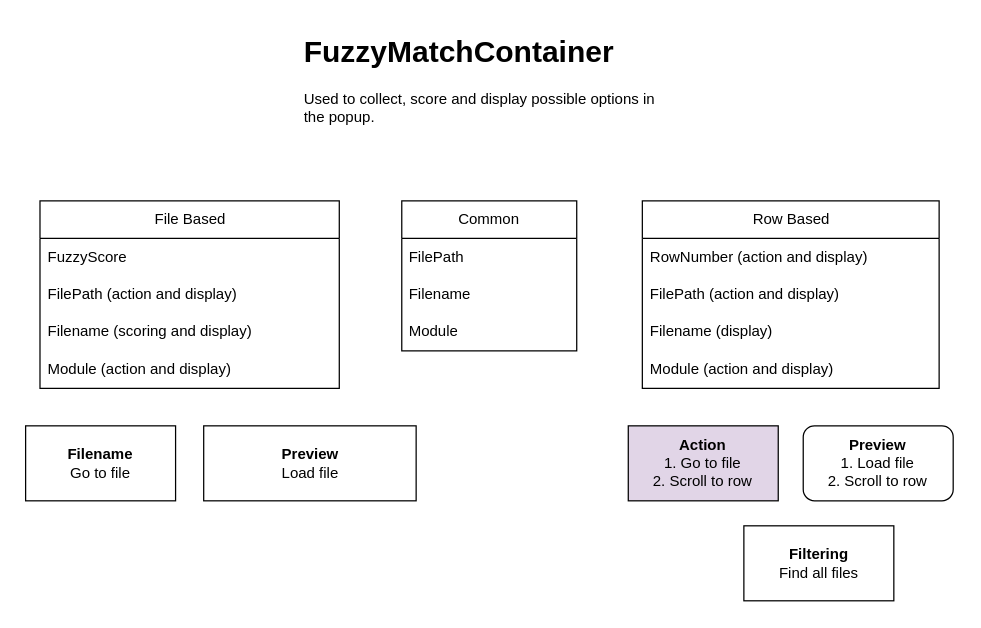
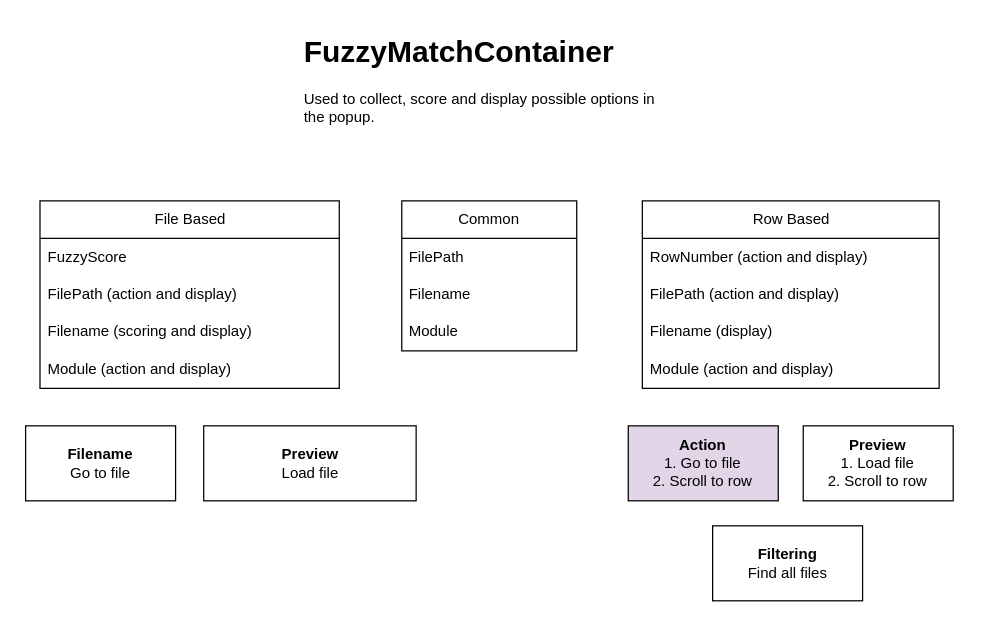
(878, 463) -> (878, 463)
(819, 563) -> (788, 563)
